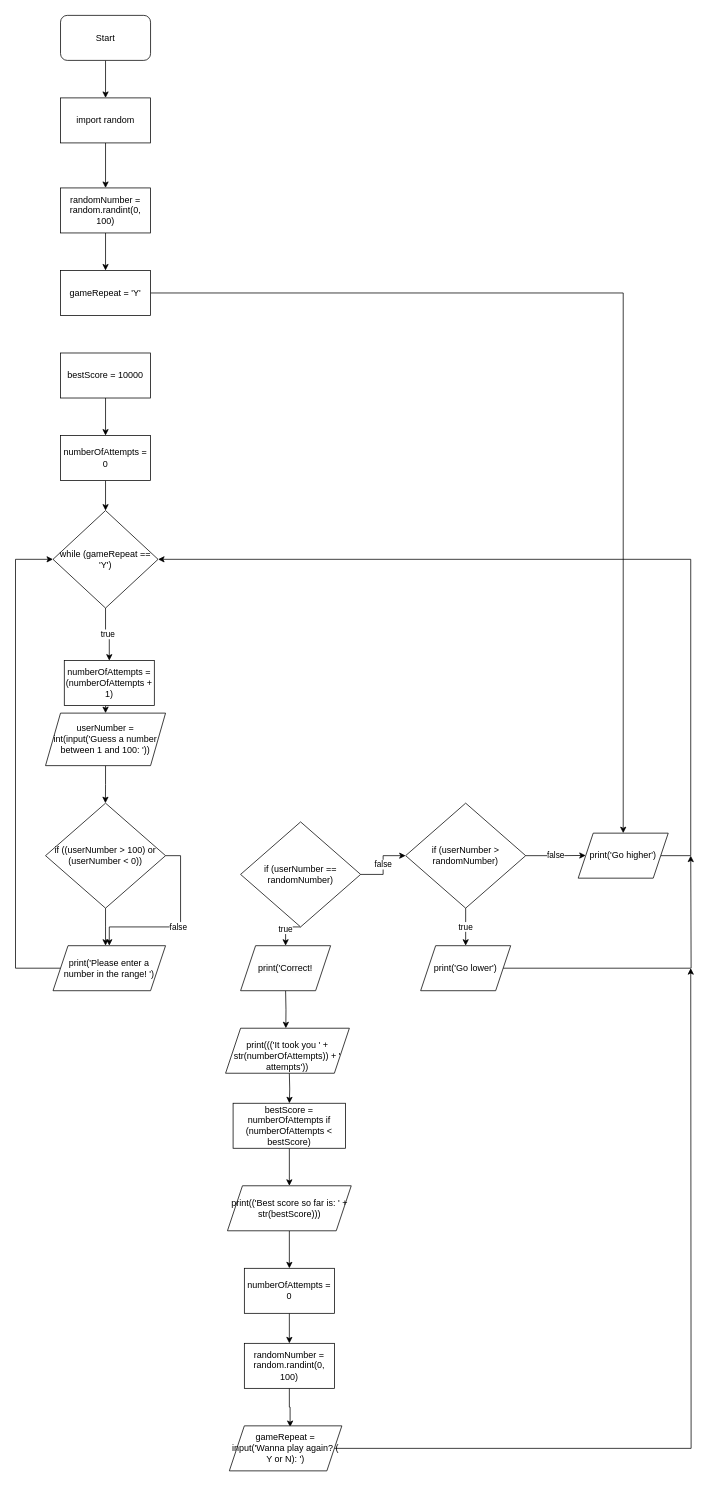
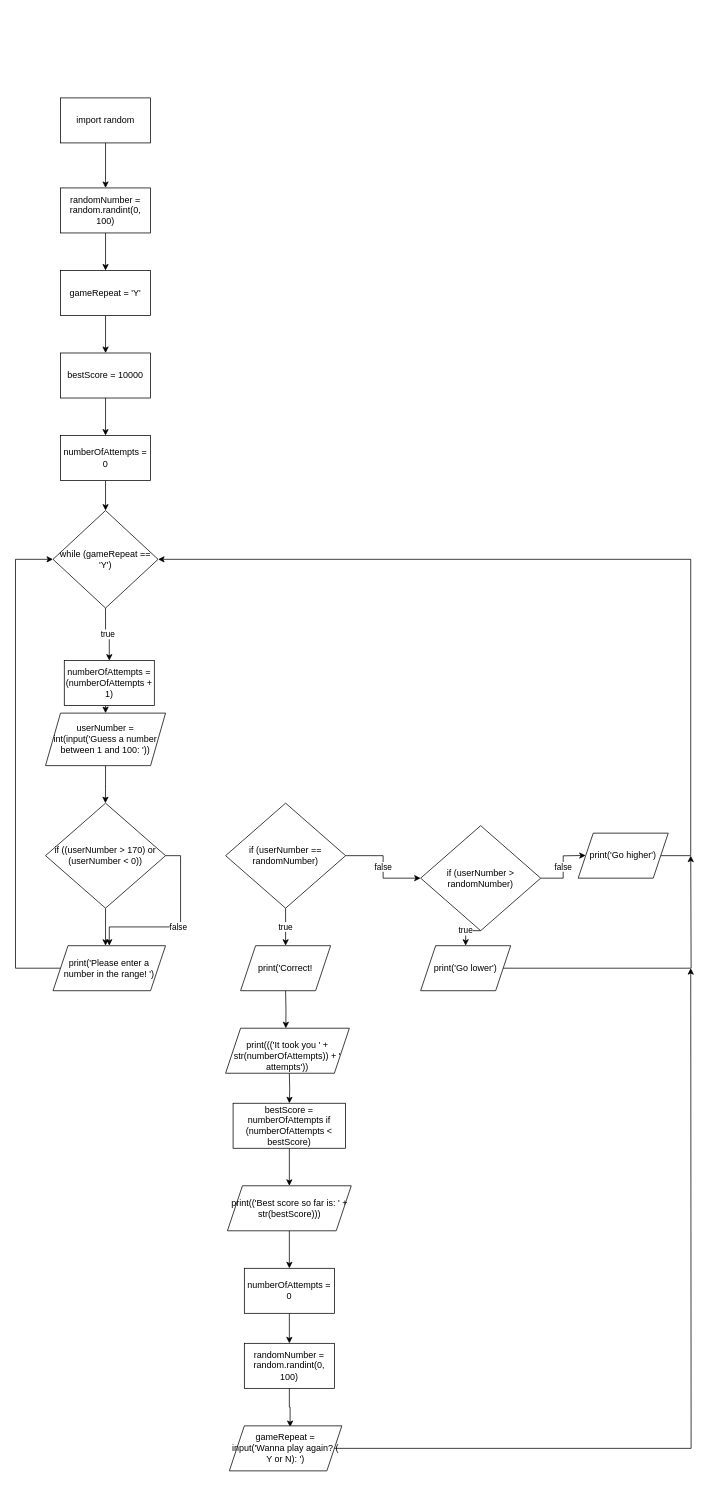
(105, 38) -> none
(105, 77) -> none
(623, 557) -> (105, 332)
(105, 855) -> (105, 855)
(465, 855) -> (480, 878)
(300, 874) -> (285, 855)
